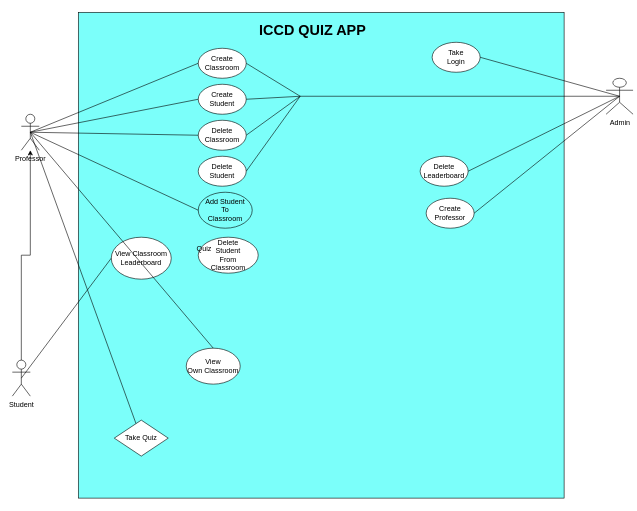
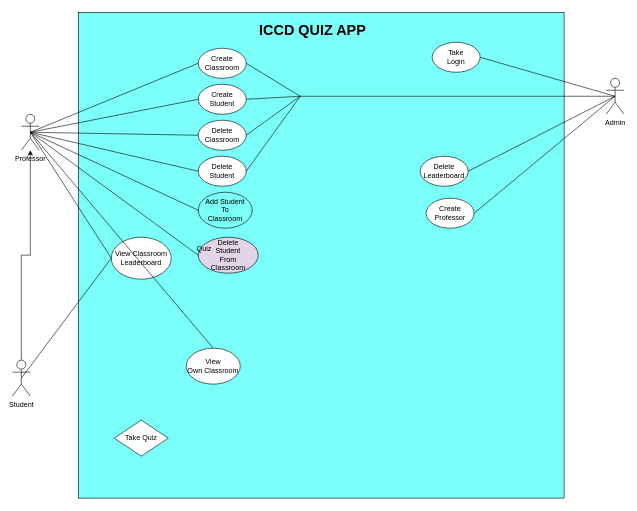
(620, 96) -> (615, 96)
none -> (118, 196)
none -> (73, 199)
(228, 255) -> (228, 255)
(86, 287) -> (117, 152)
